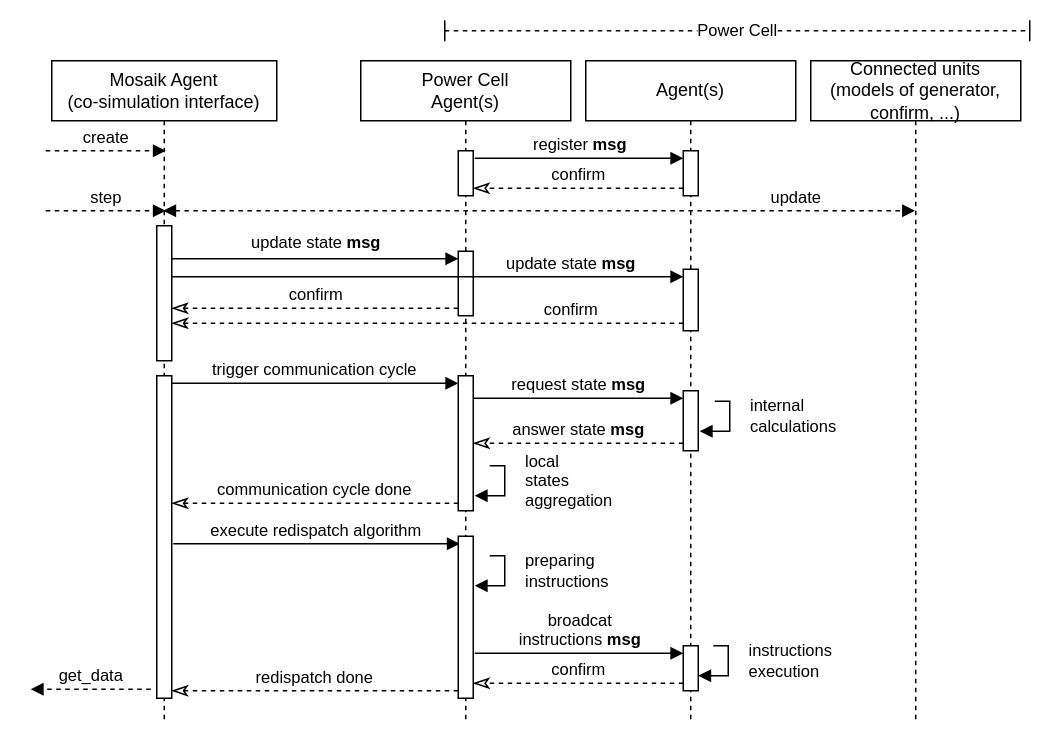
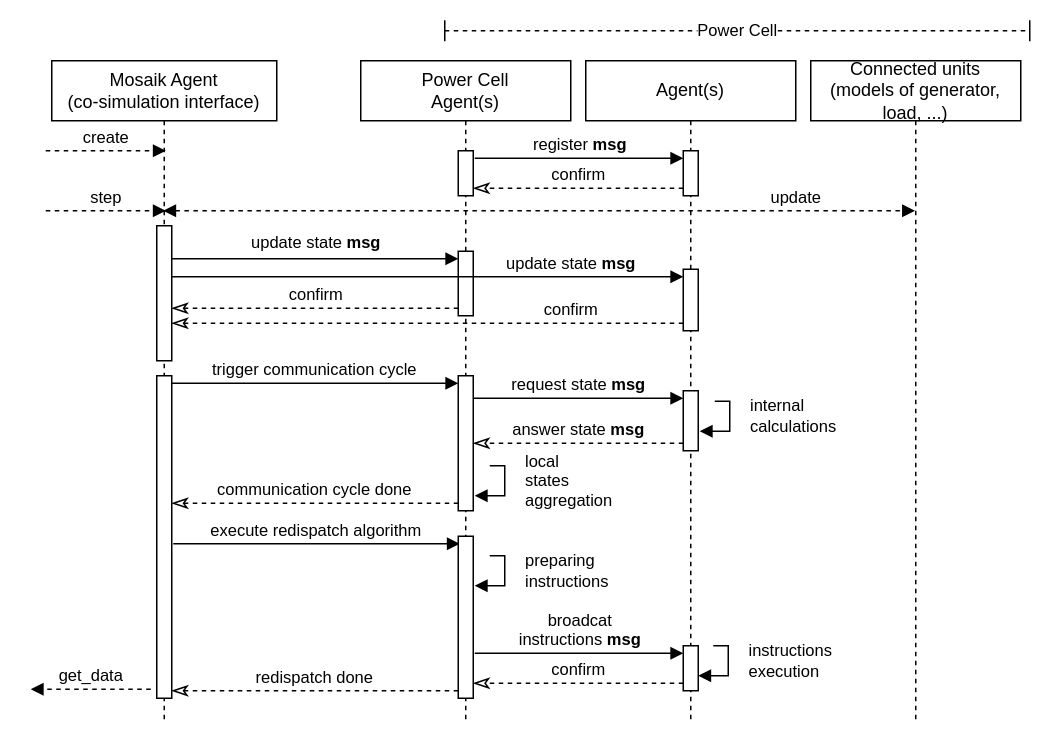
(916, 91) -> (916, 91)
